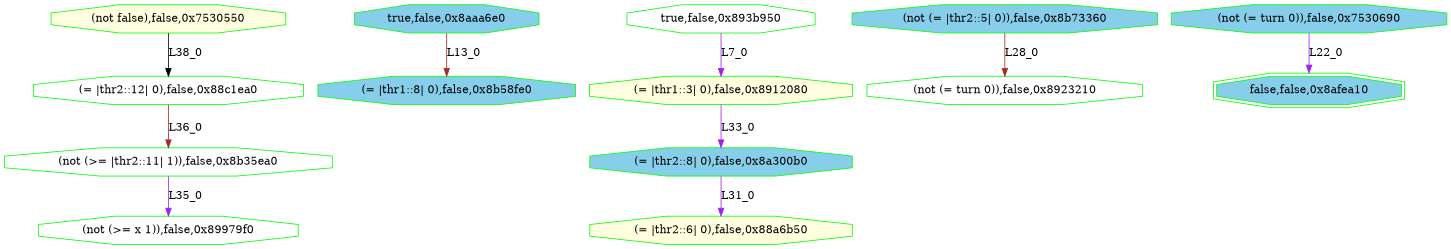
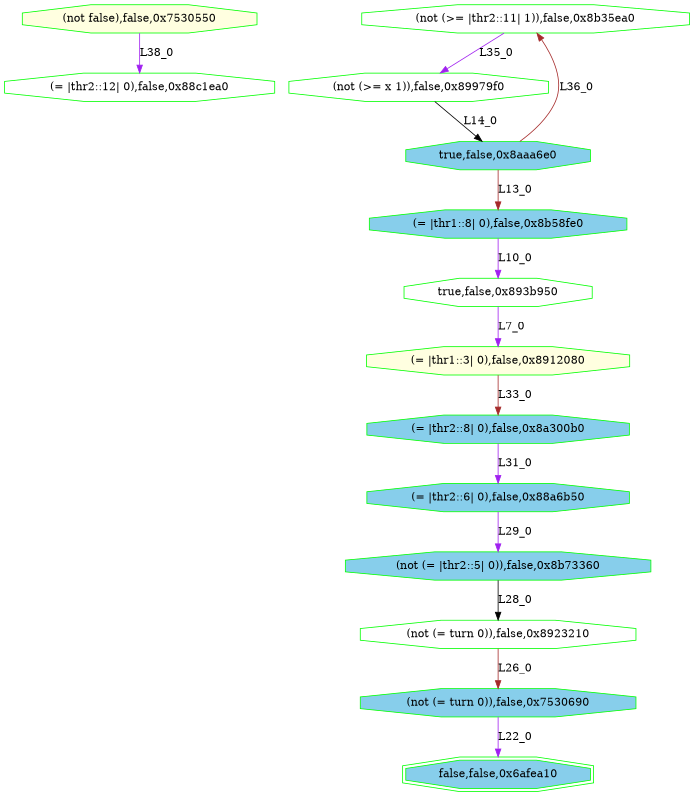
(168, 51) -> (140, 49)
(1005, 51) -> (498, 596)
(1309, 90) -> (498, 774)
none -> (455, 119)
(168, 122) -> (557, 96)
(721, 122) -> (498, 391)
(721, 230) -> (498, 498)
none -> (498, 254)
none -> (498, 528)
none -> (498, 665)
